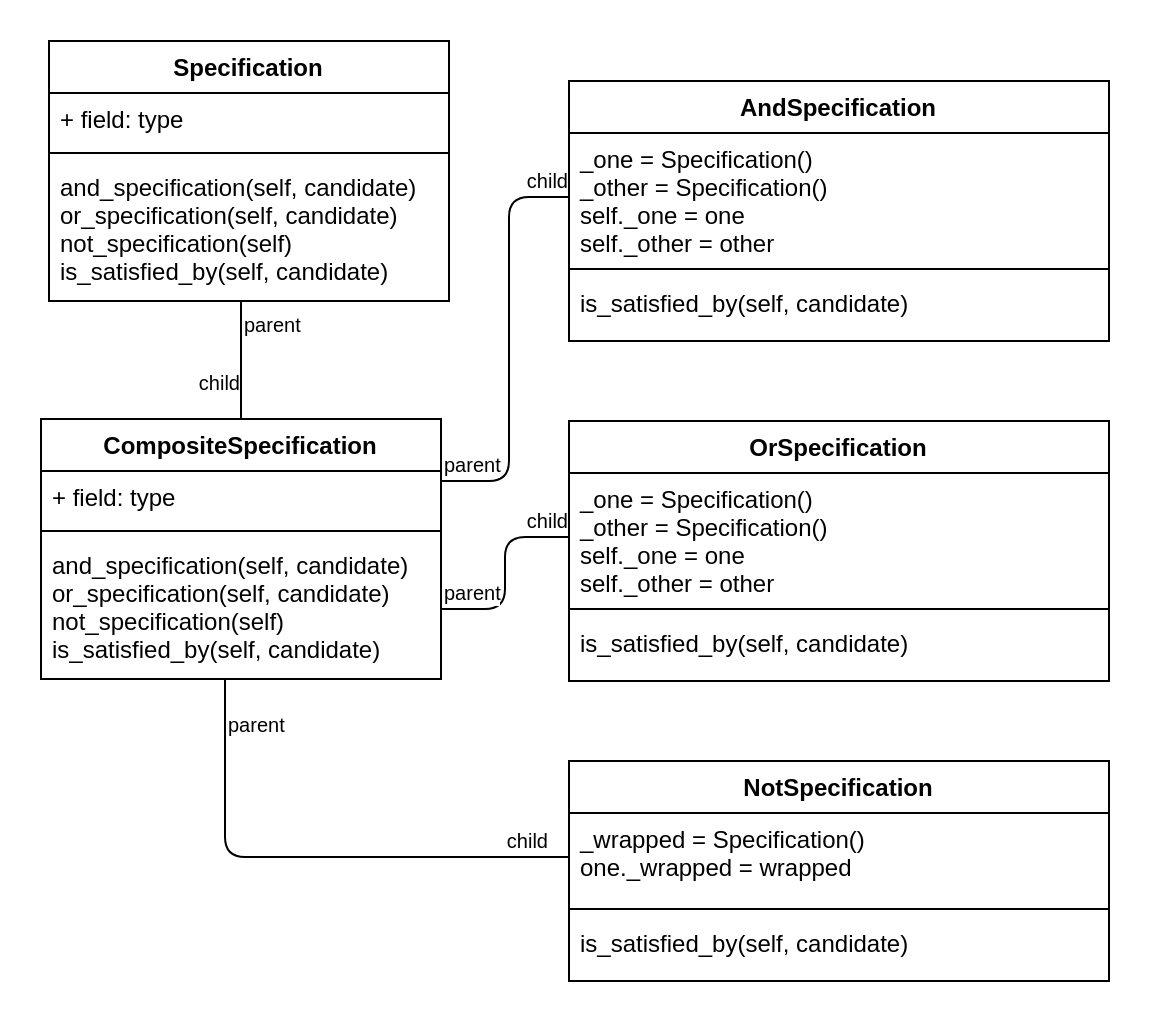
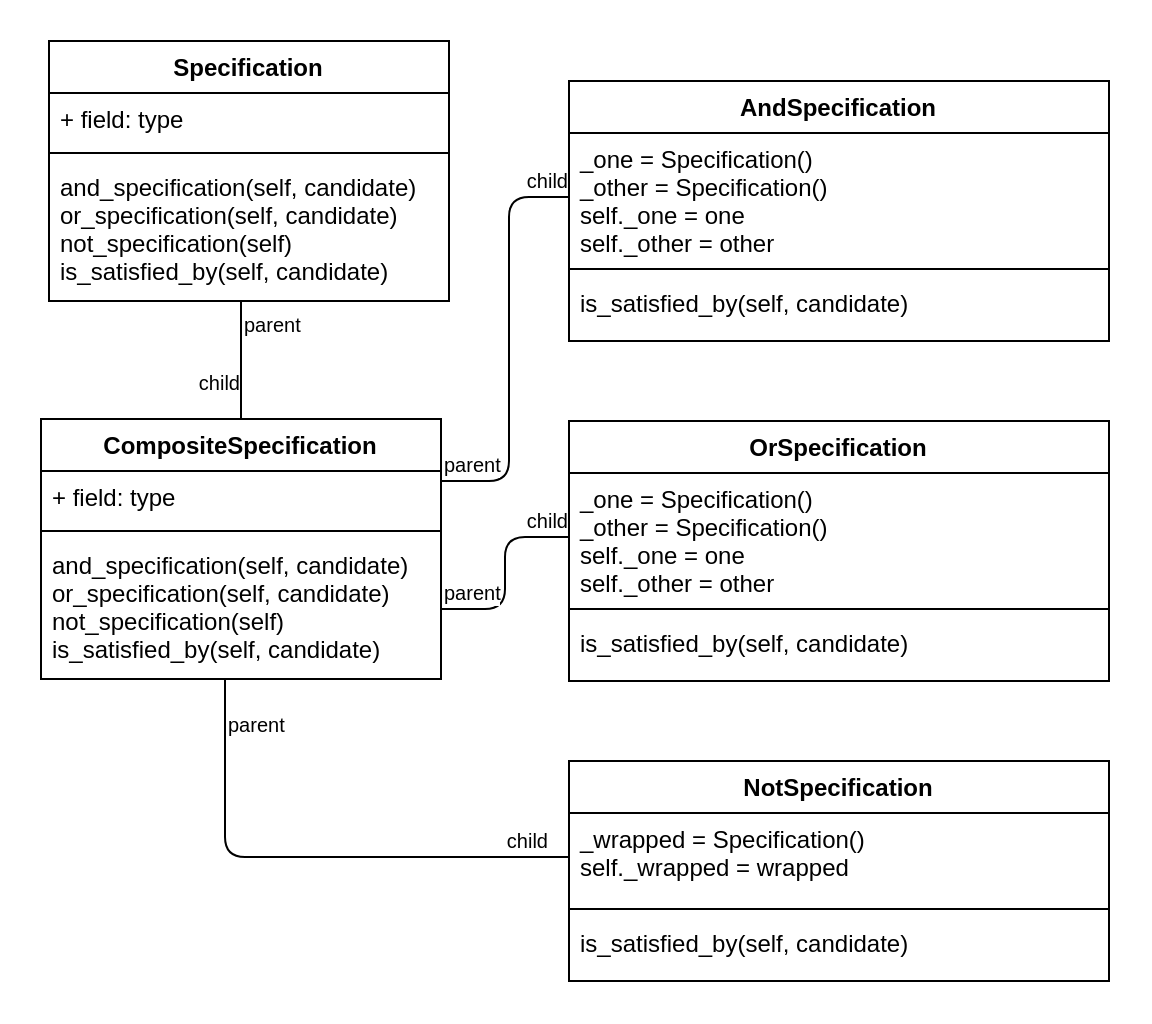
(739, 840) -> (739, 840)
